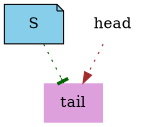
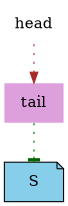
(52, 61) -> (34, 140)
